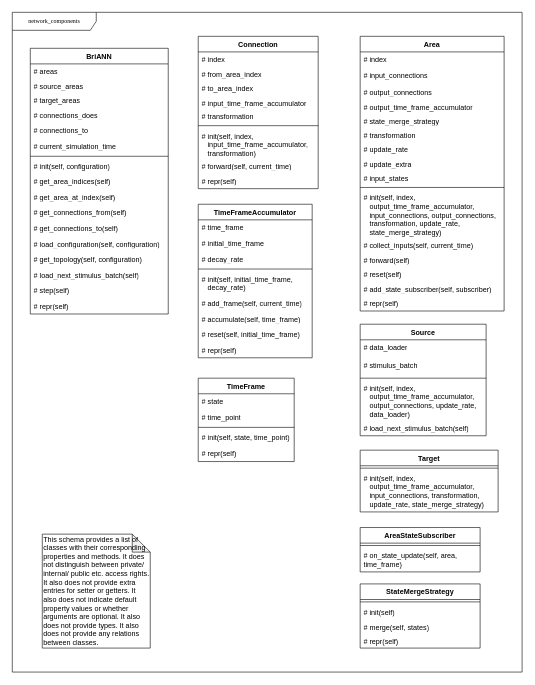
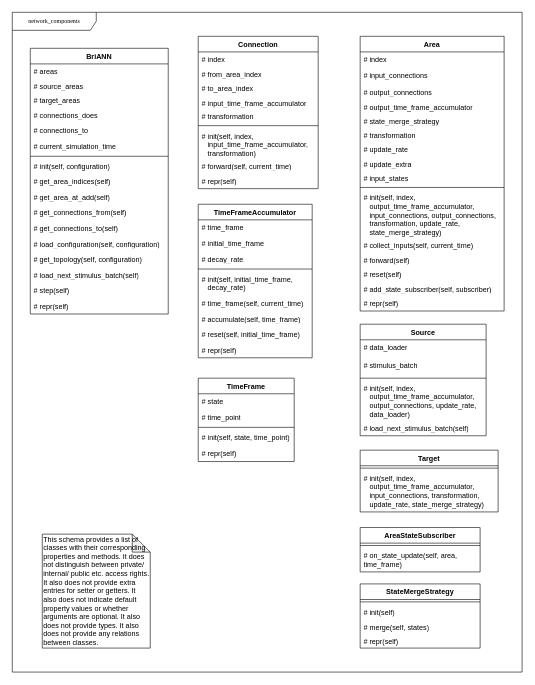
(81, 198) -> (78, 198)
(256, 308) -> (256, 308)
